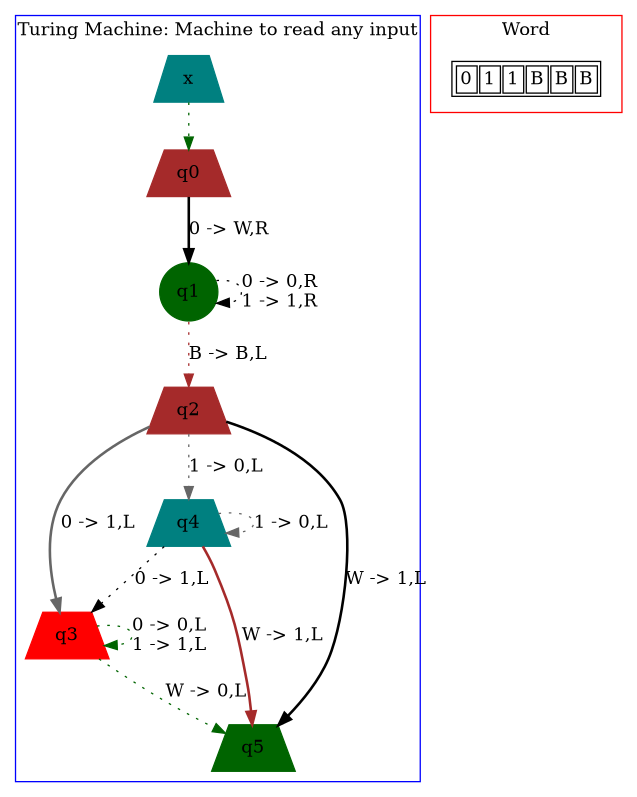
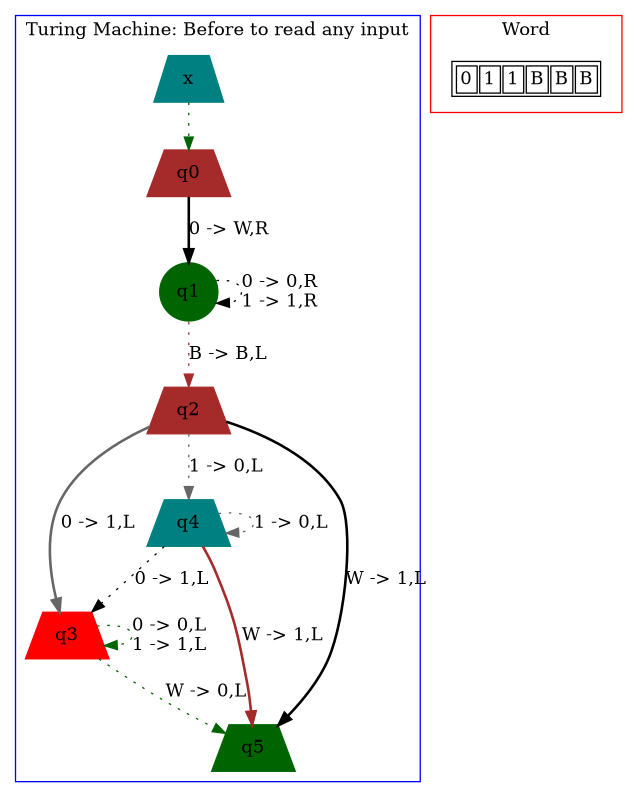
(218, 30) -> (218, 30)
